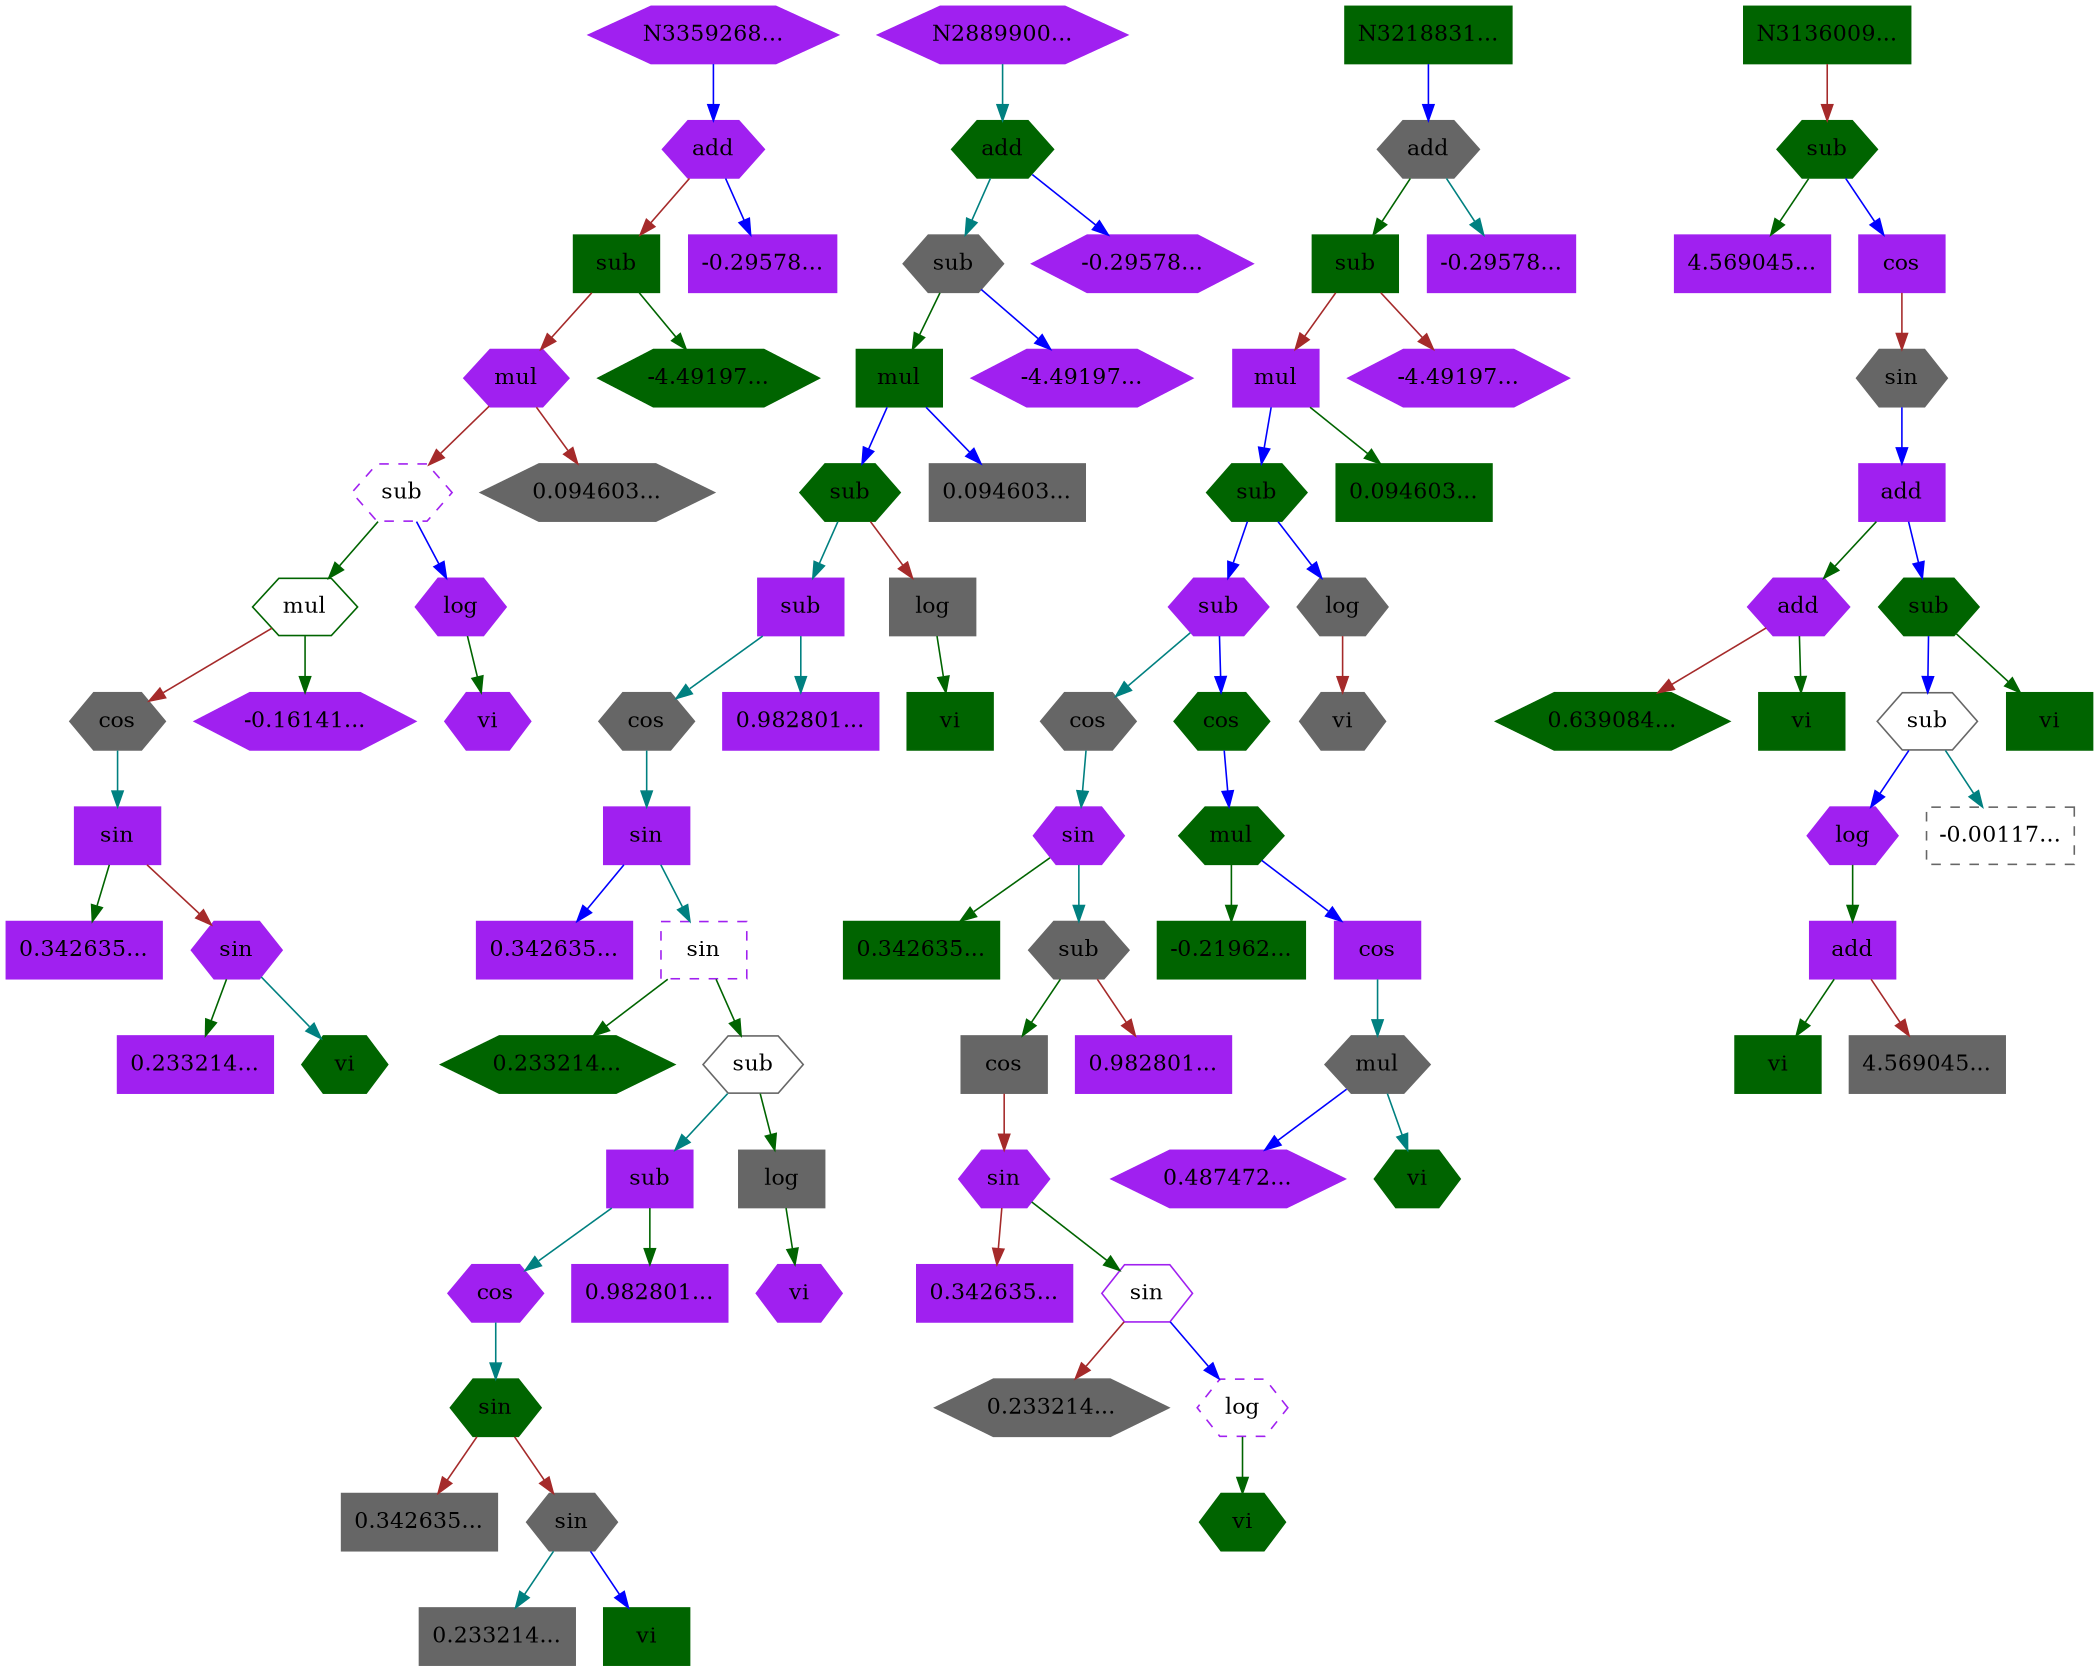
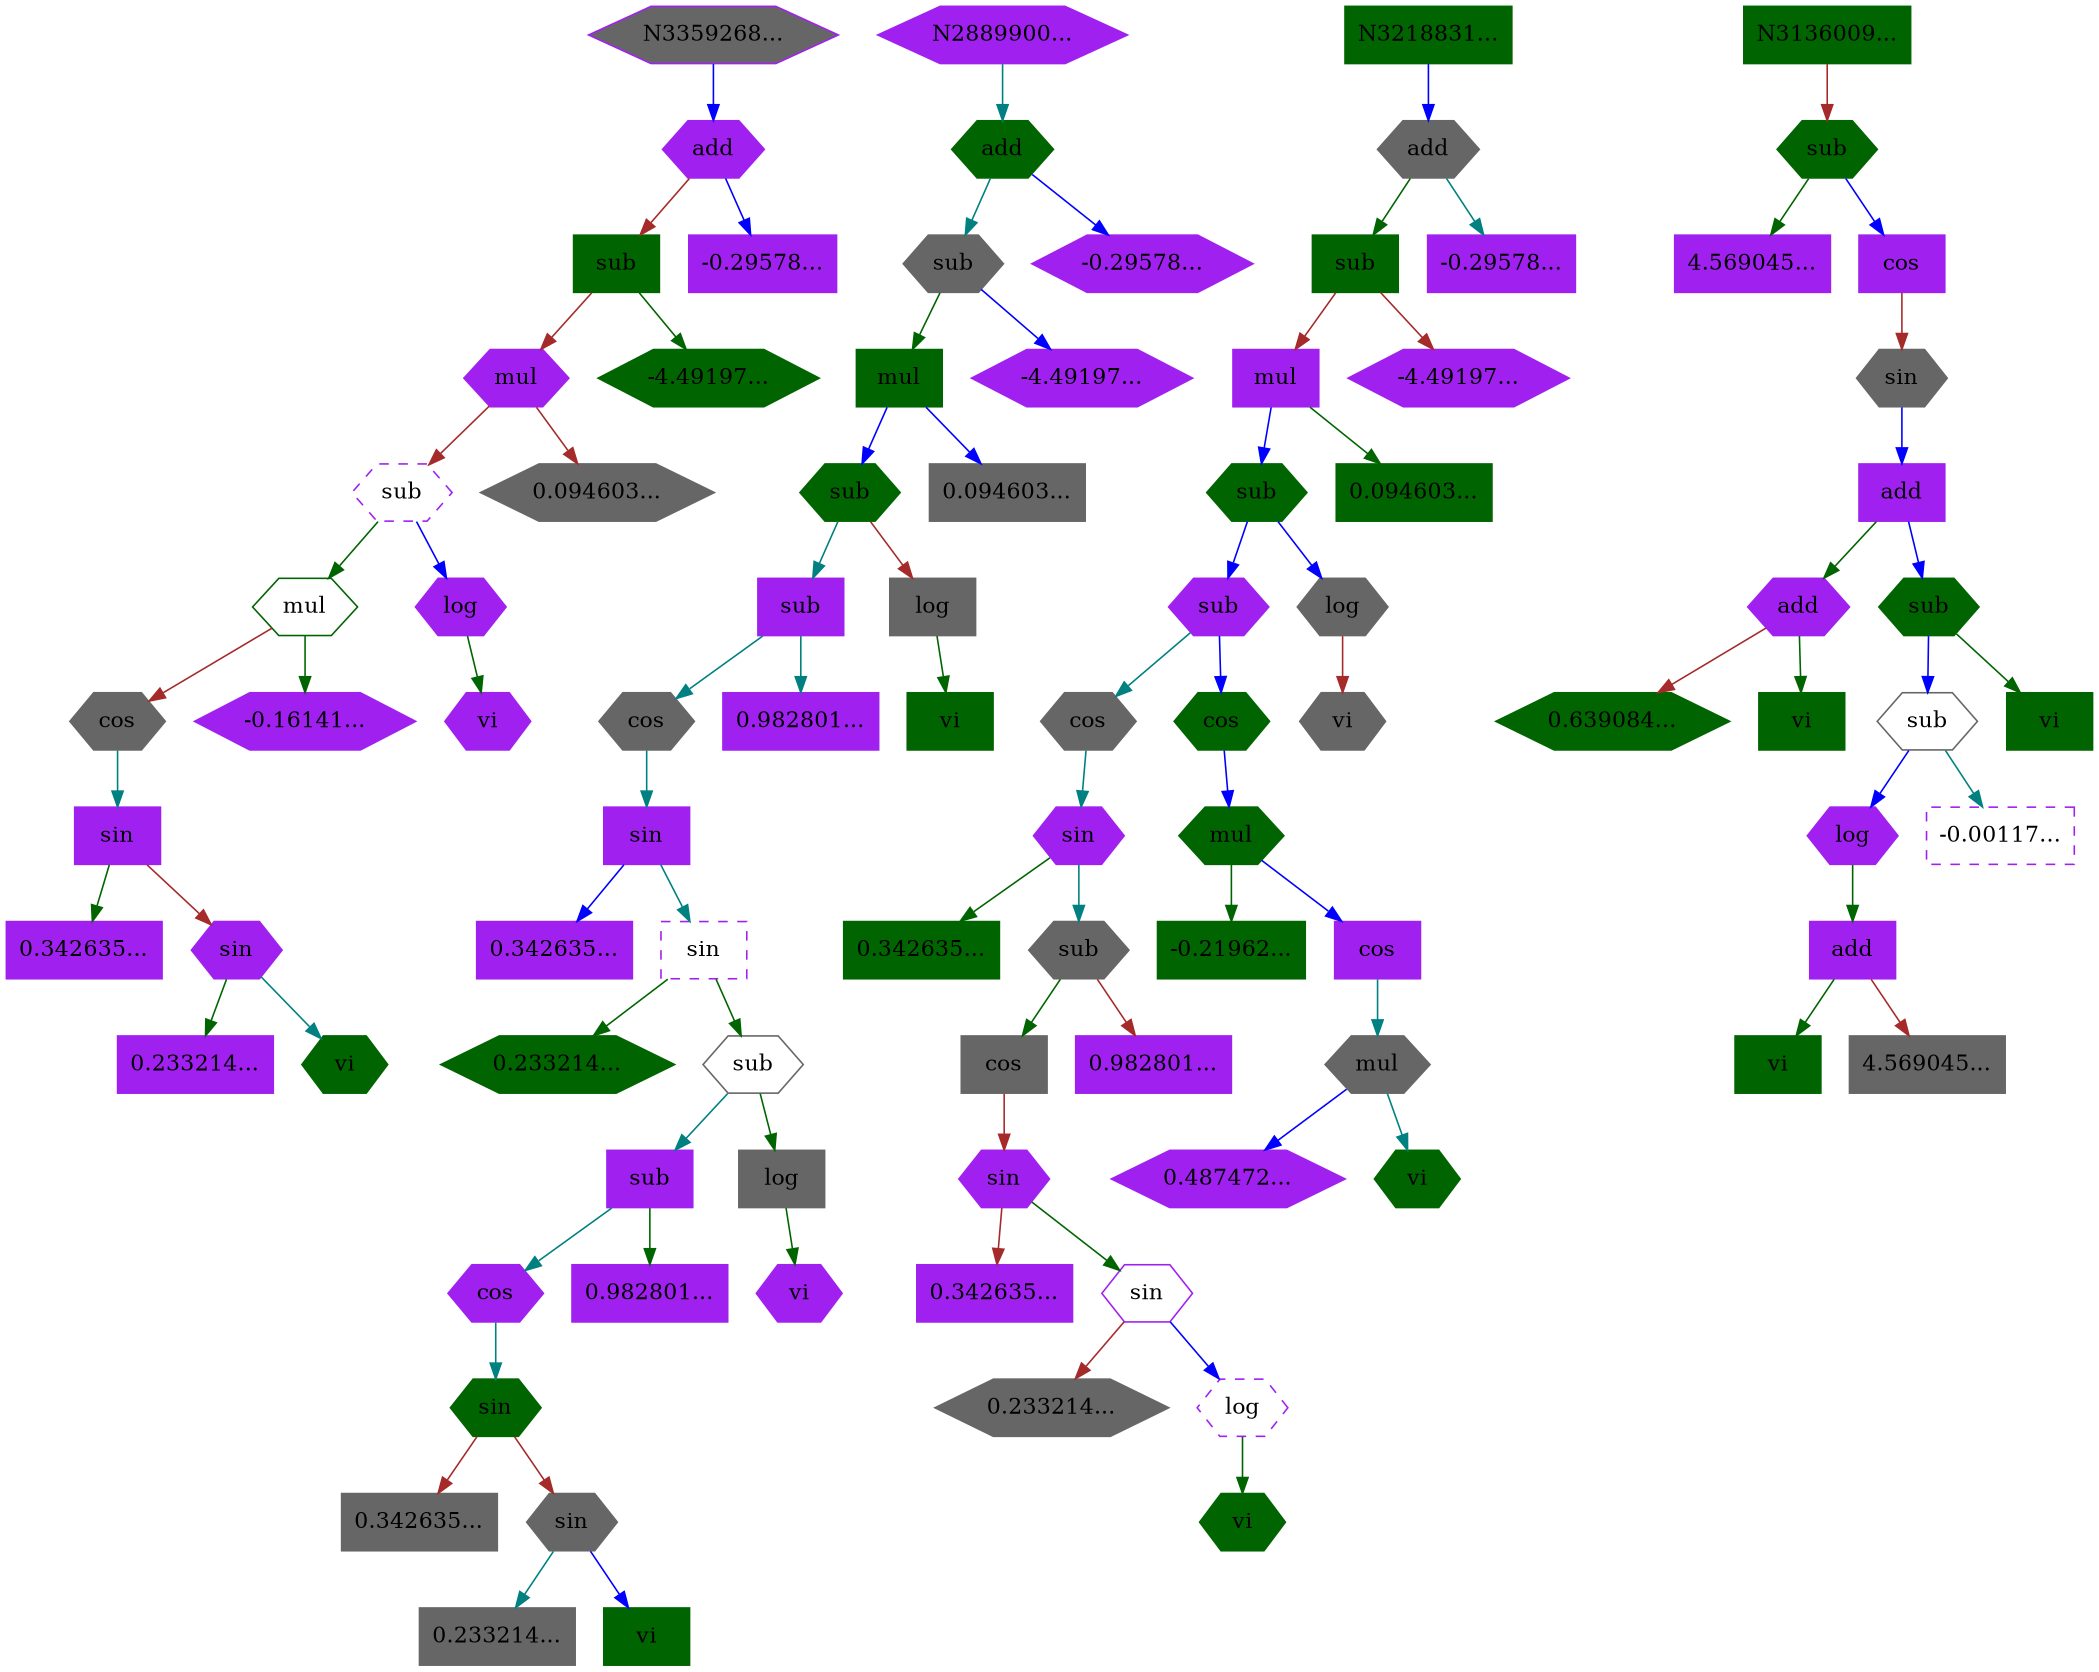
(713, 35) -> (713, 35)
(2000, 836) -> (2000, 836)
